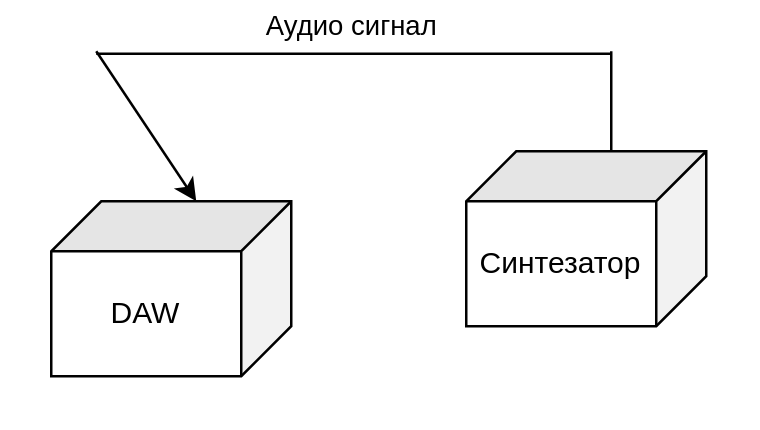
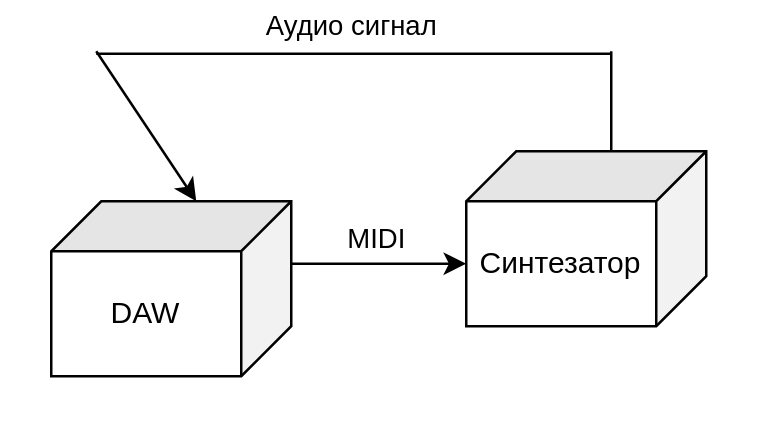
none -> (370, 264)
